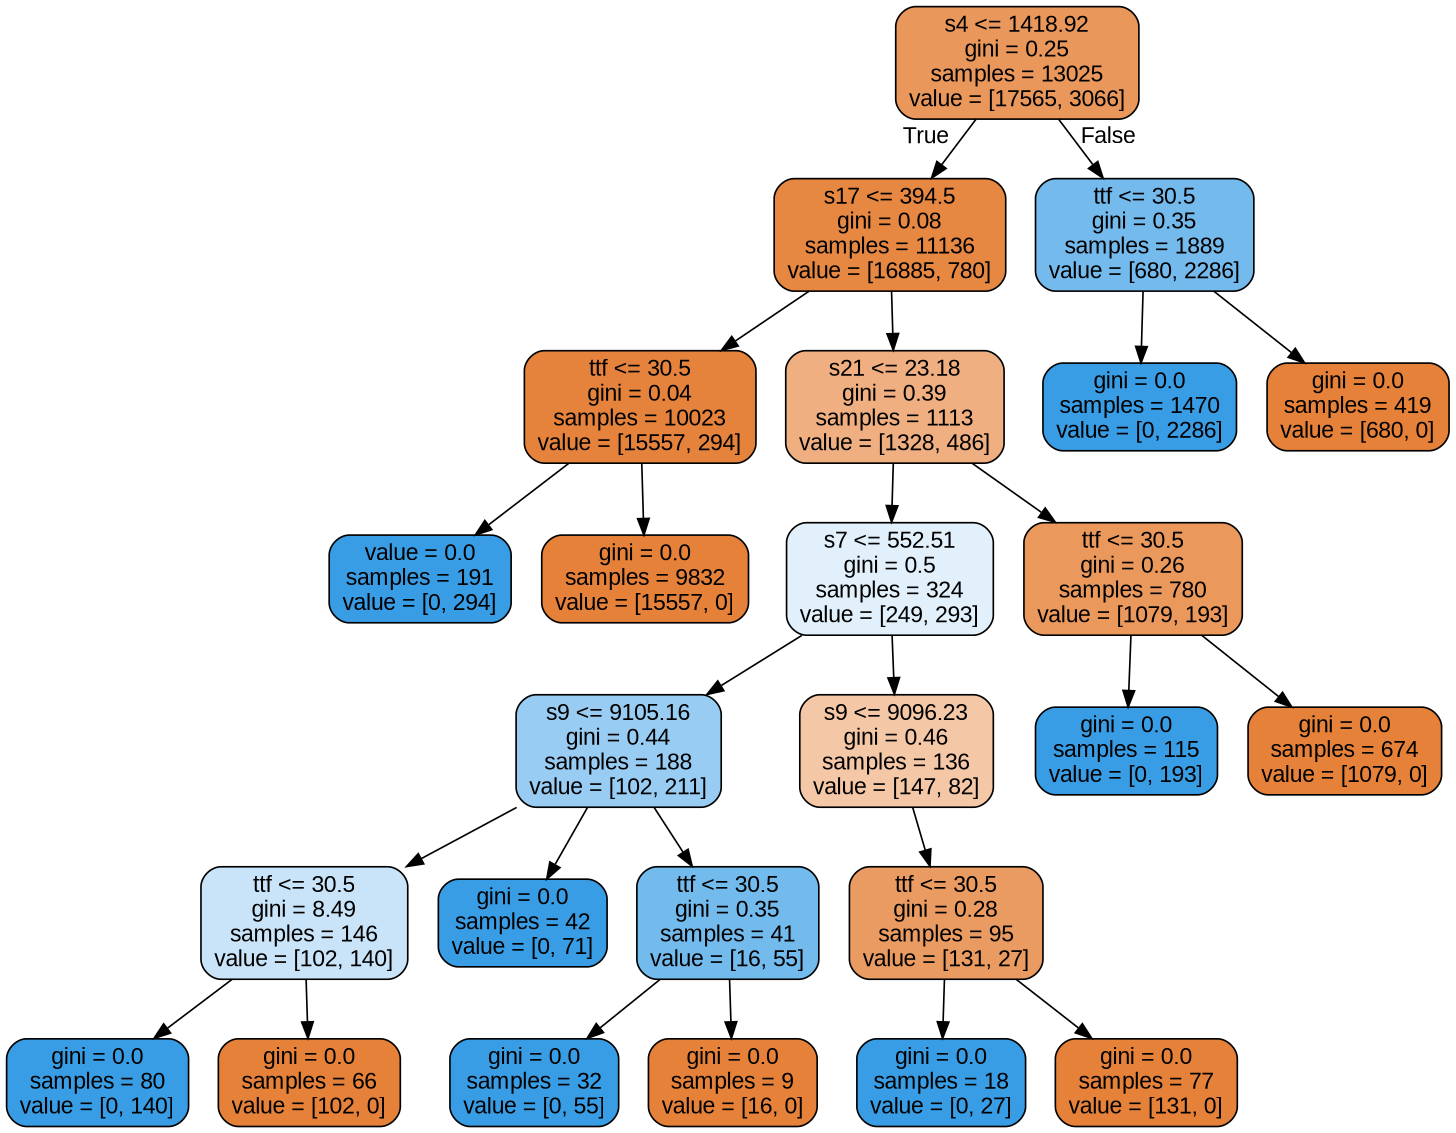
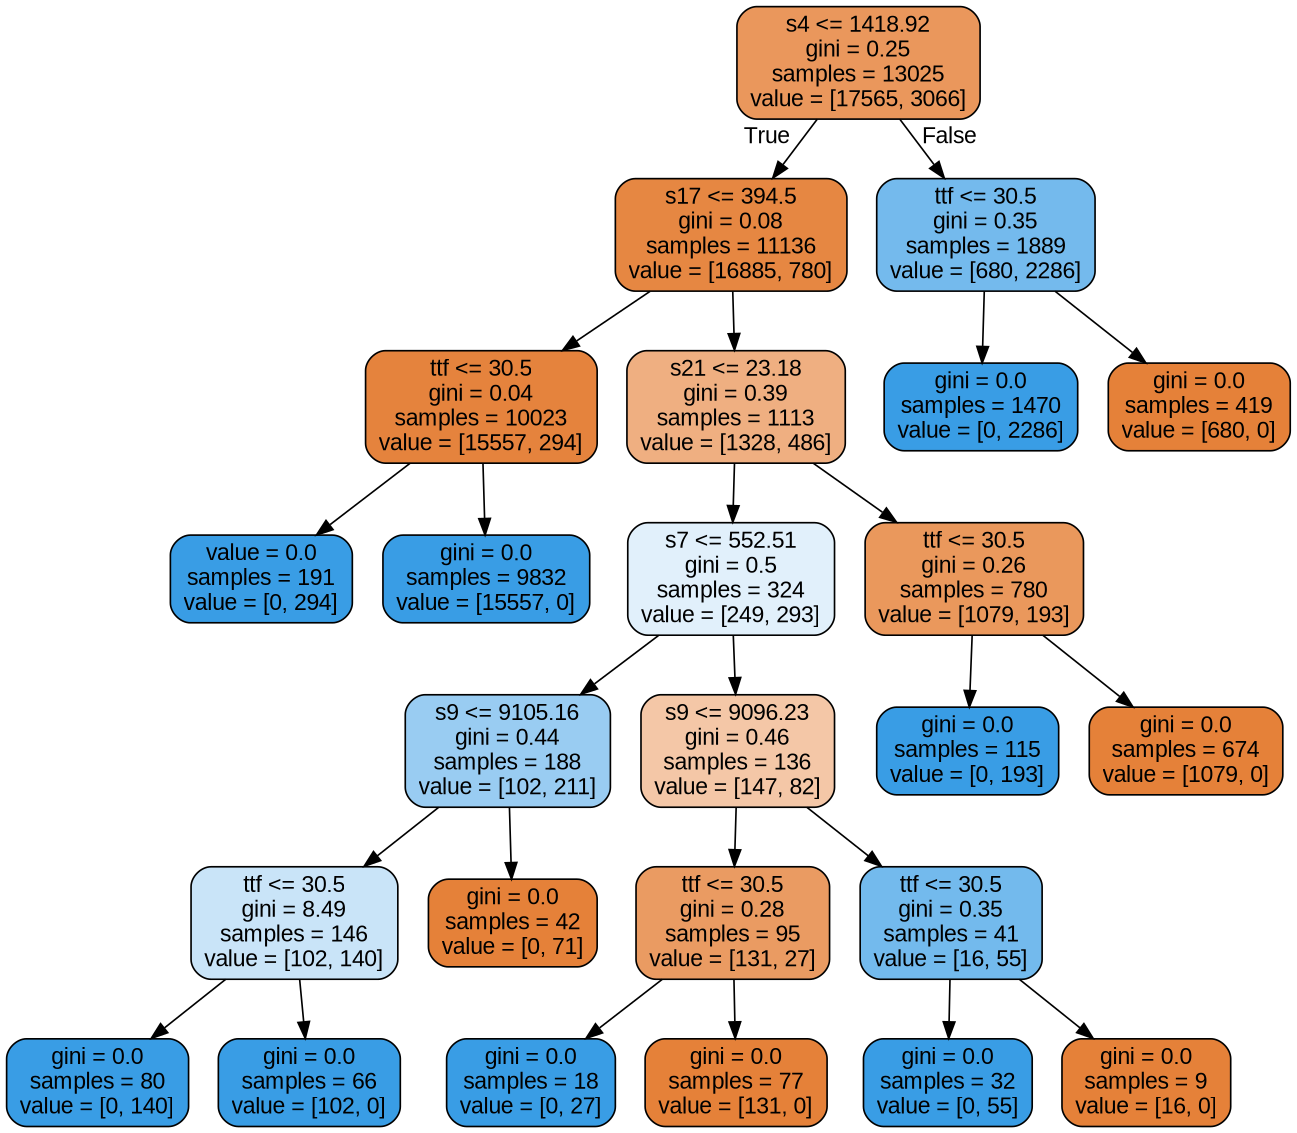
(645, 579) -> (486, 579)
(669, 830) -> (838, 832)
(523, 923) -> (513, 923)
(309, 1083) -> (309, 1083)
